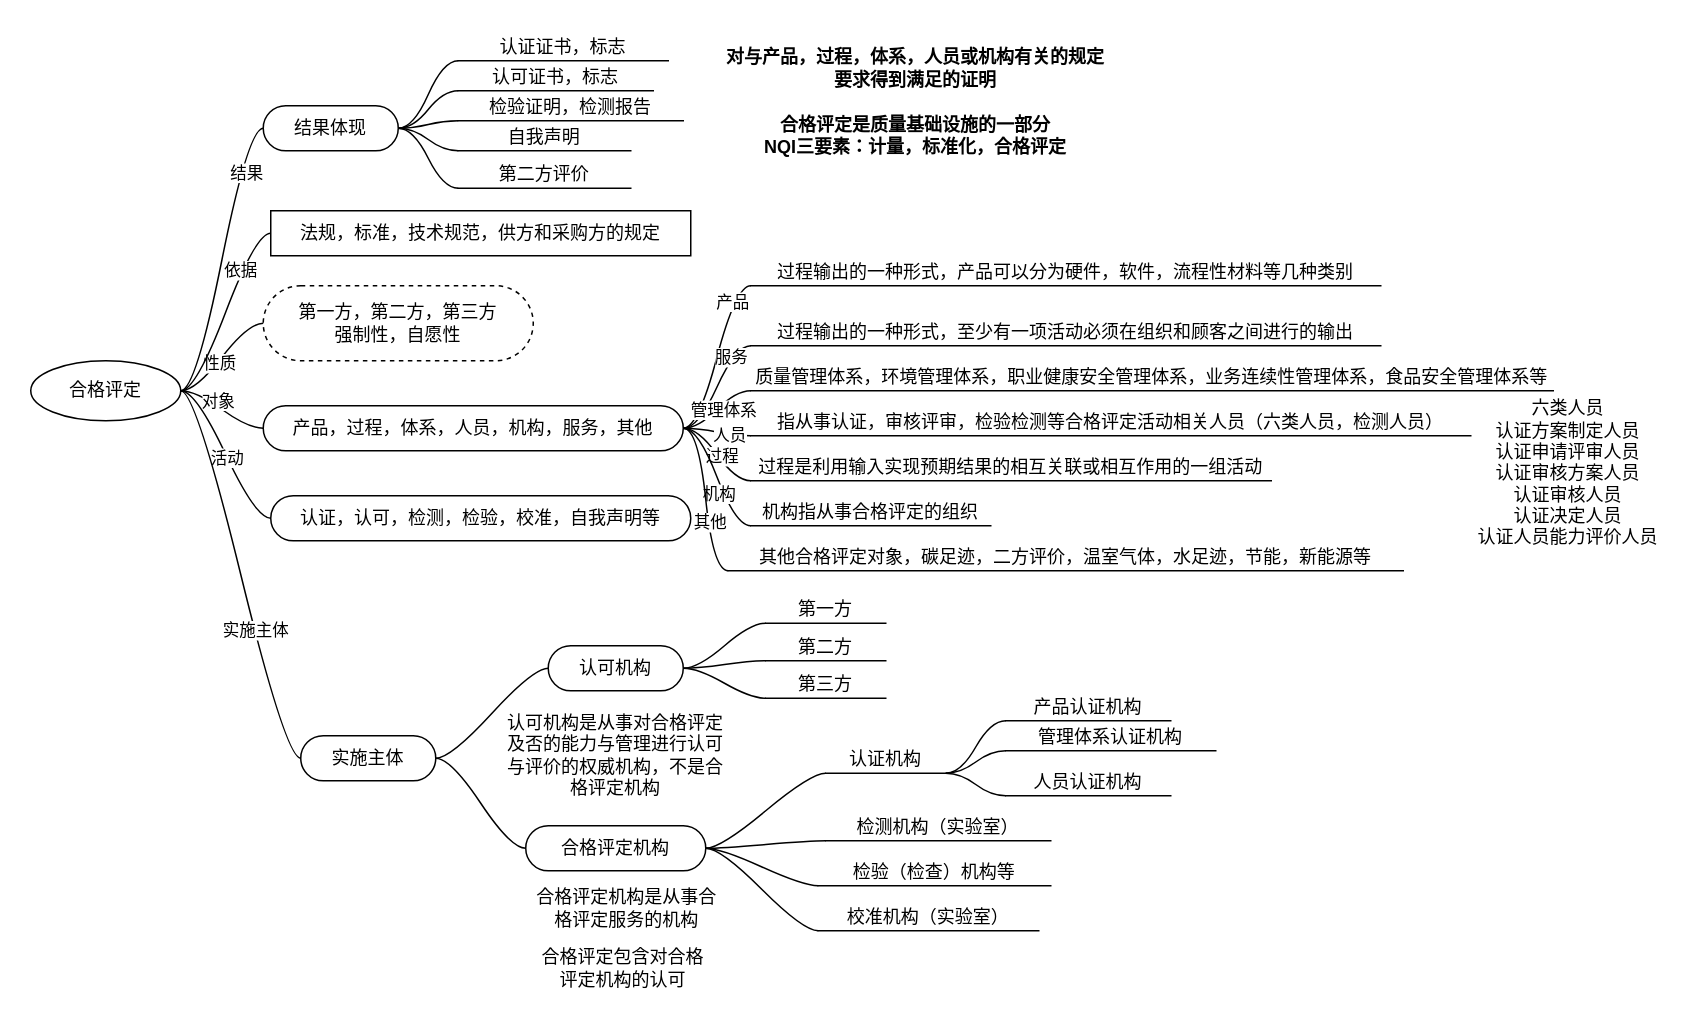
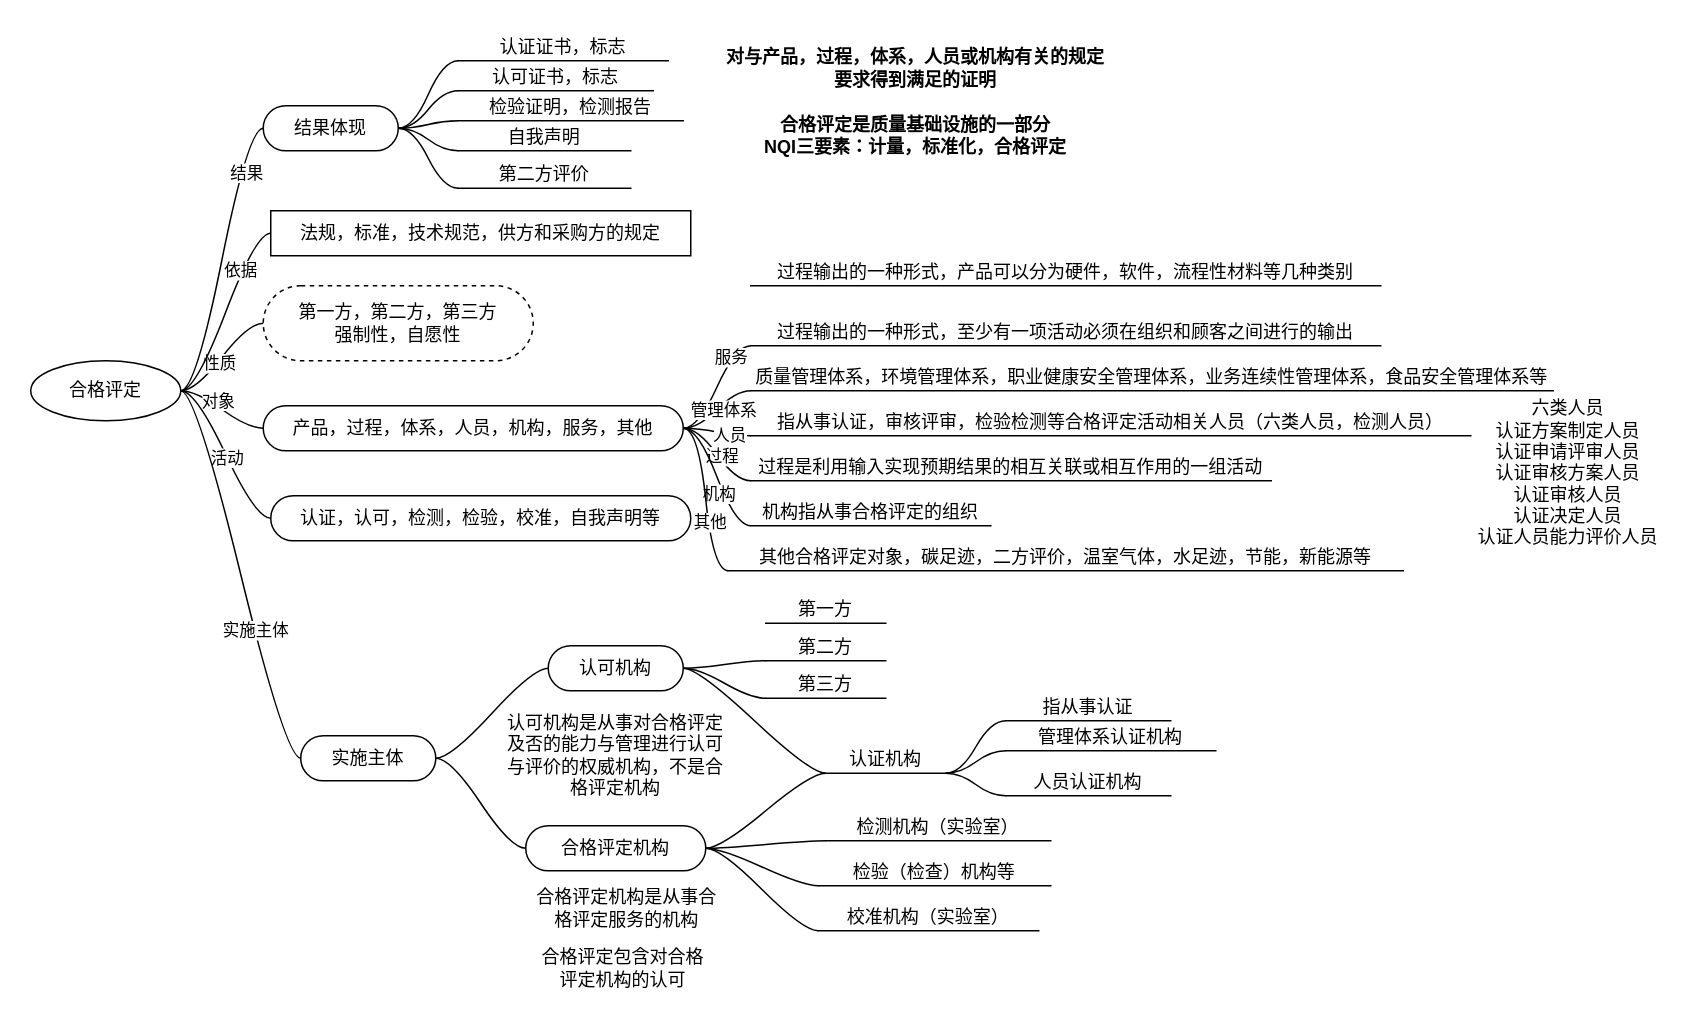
(729, 317) -> none
(728, 643) -> (756, 722)
(1088, 705) -> (1088, 705)
